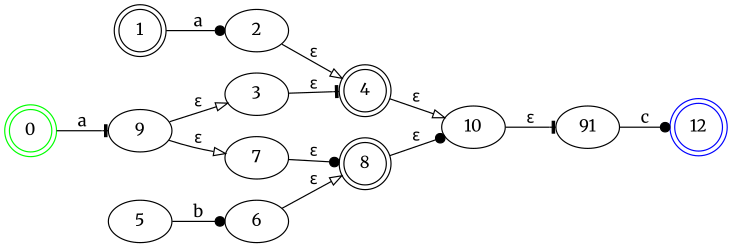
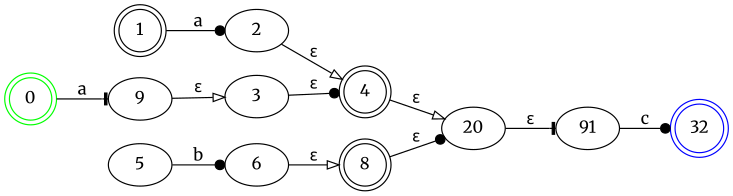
(311, 92) -> (309, 94)
(473, 127) -> (473, 128)
(699, 127) -> (699, 128)
(257, 158) -> none
